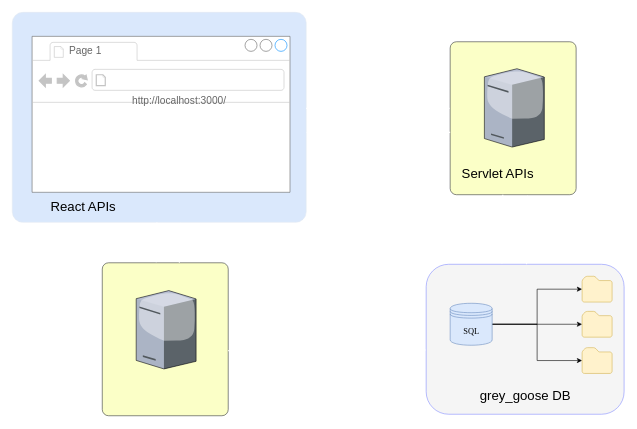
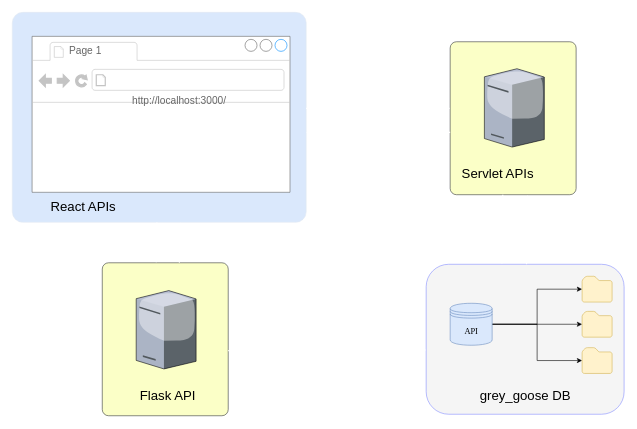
(472, 332) -> (472, 332)
none -> (168, 396)
